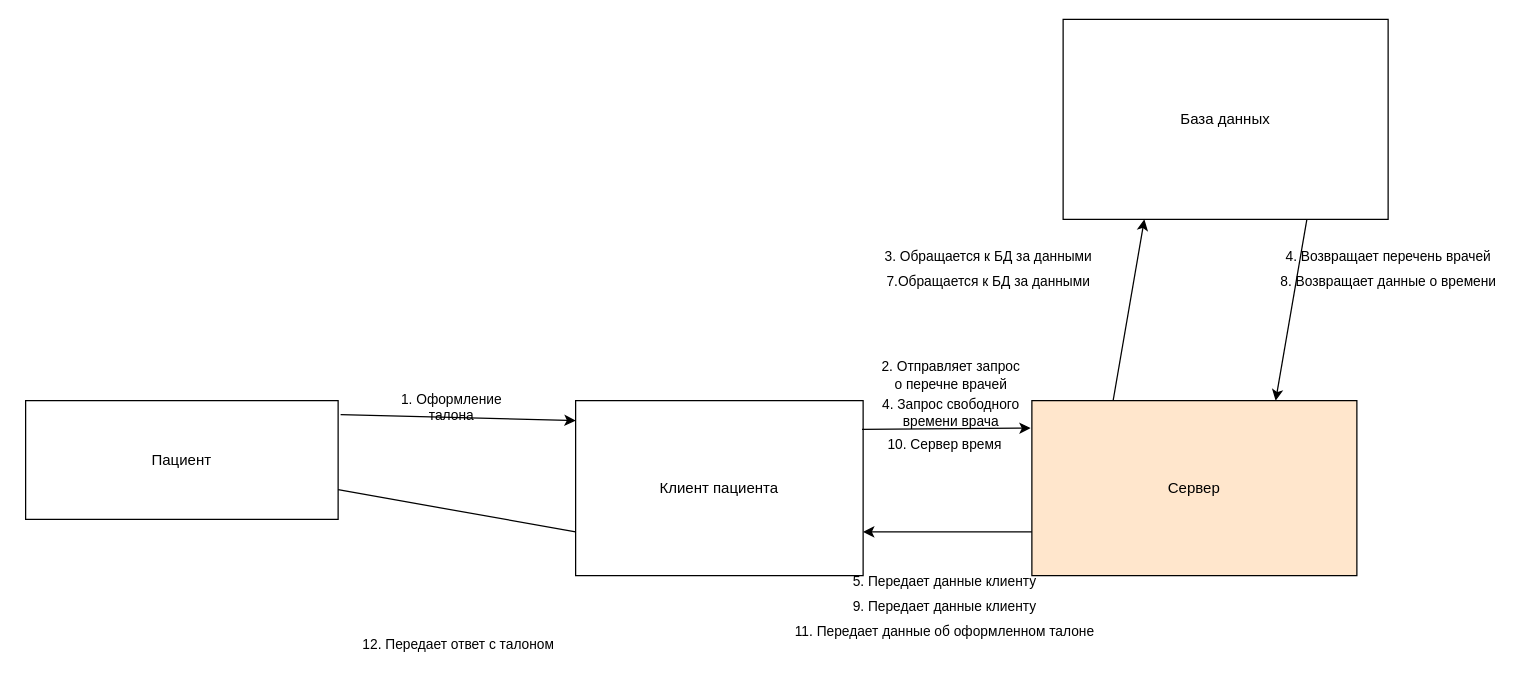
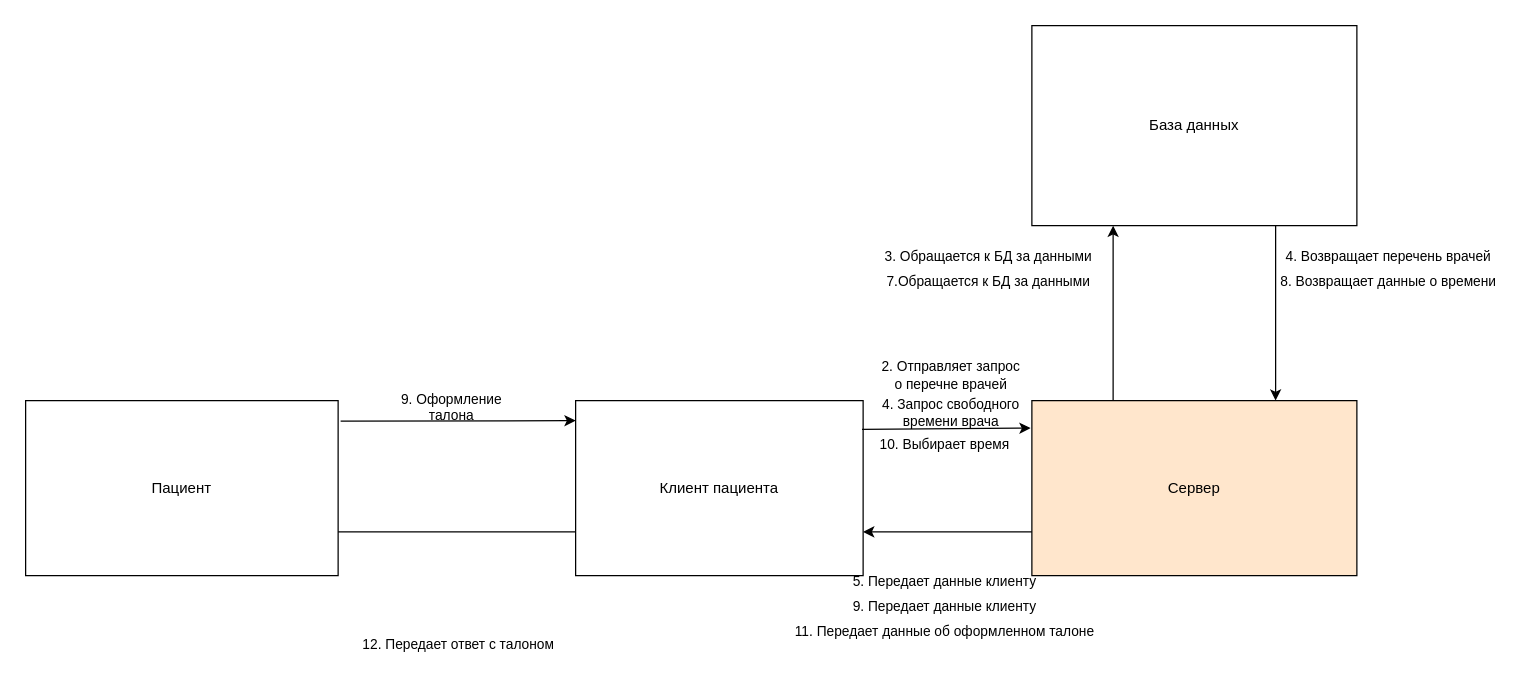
(1226, 119) -> (1194, 126)
(452, 407) -> (452, 407)
(945, 444) -> (945, 444)
(182, 460) -> (182, 488)
